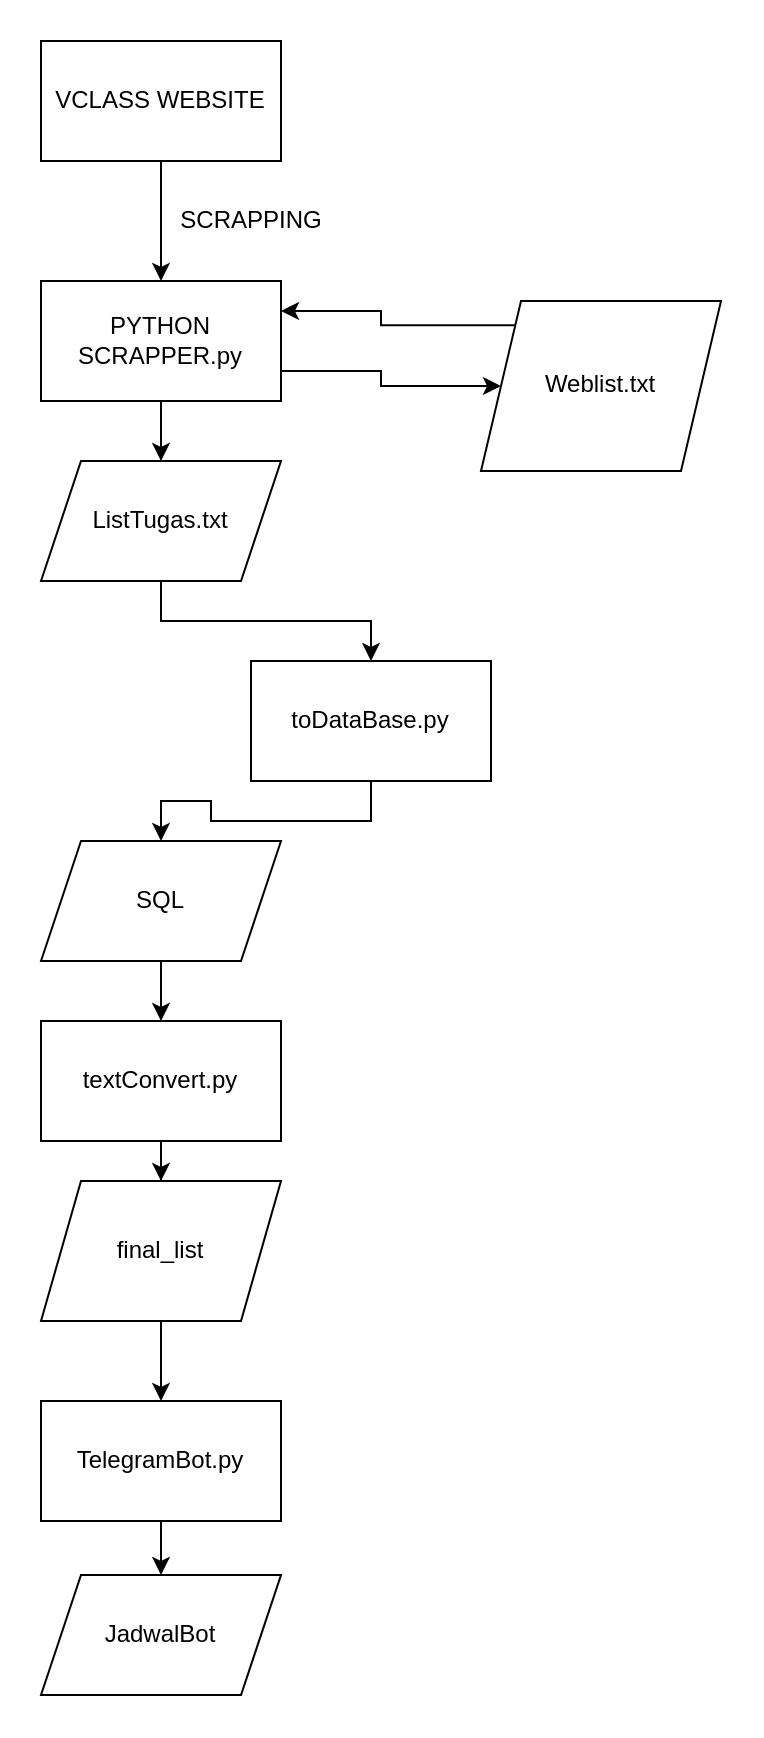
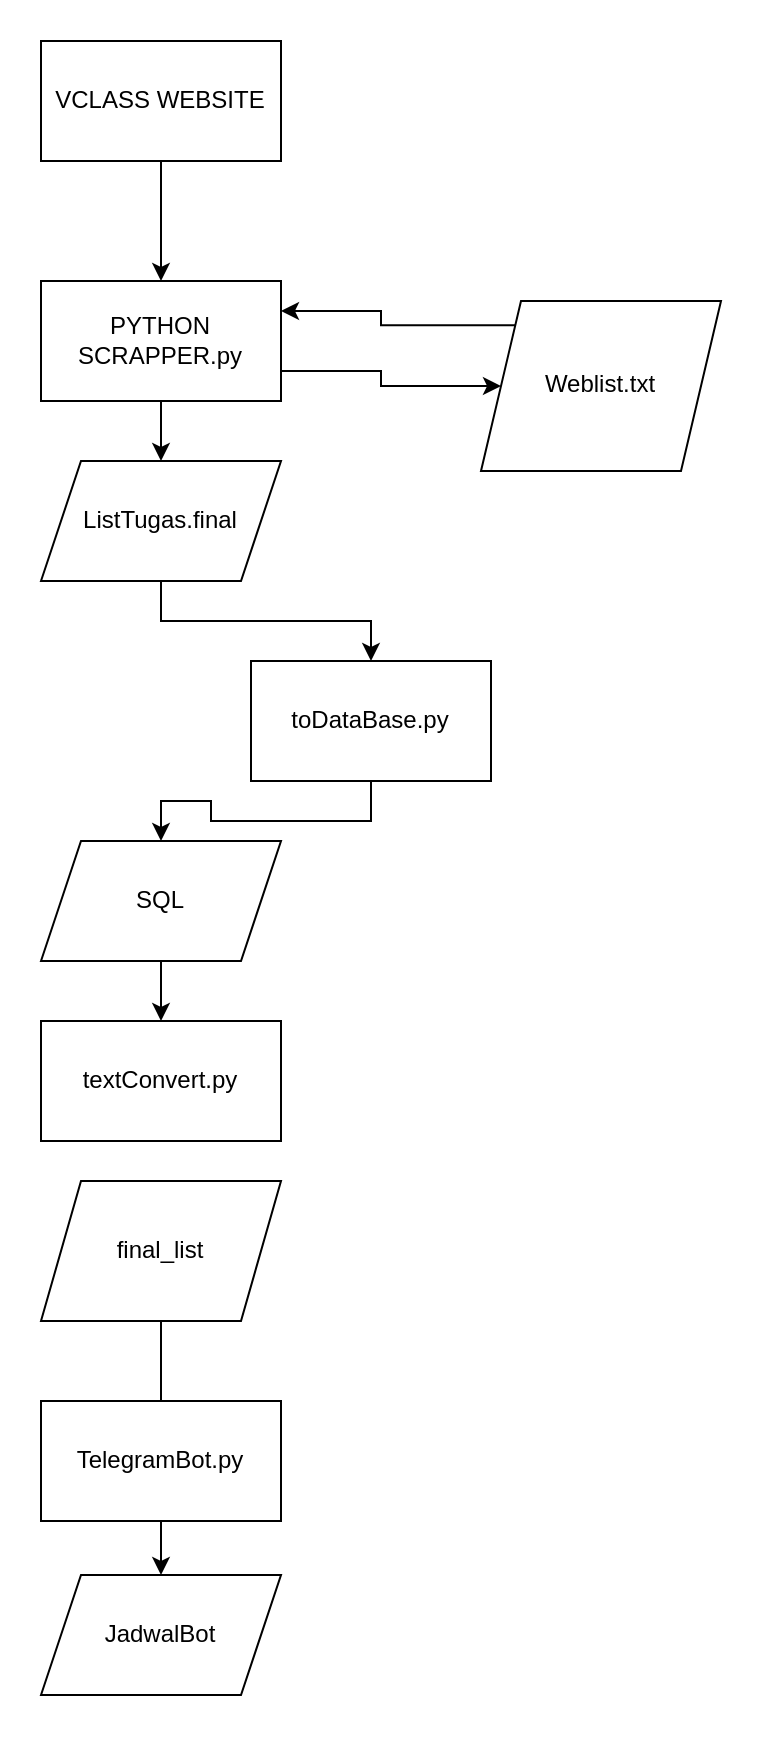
(251, 221) -> none
(161, 521) -> (161, 521)
(161, 1168) -> none
(161, 1386) -> (161, 1391)
